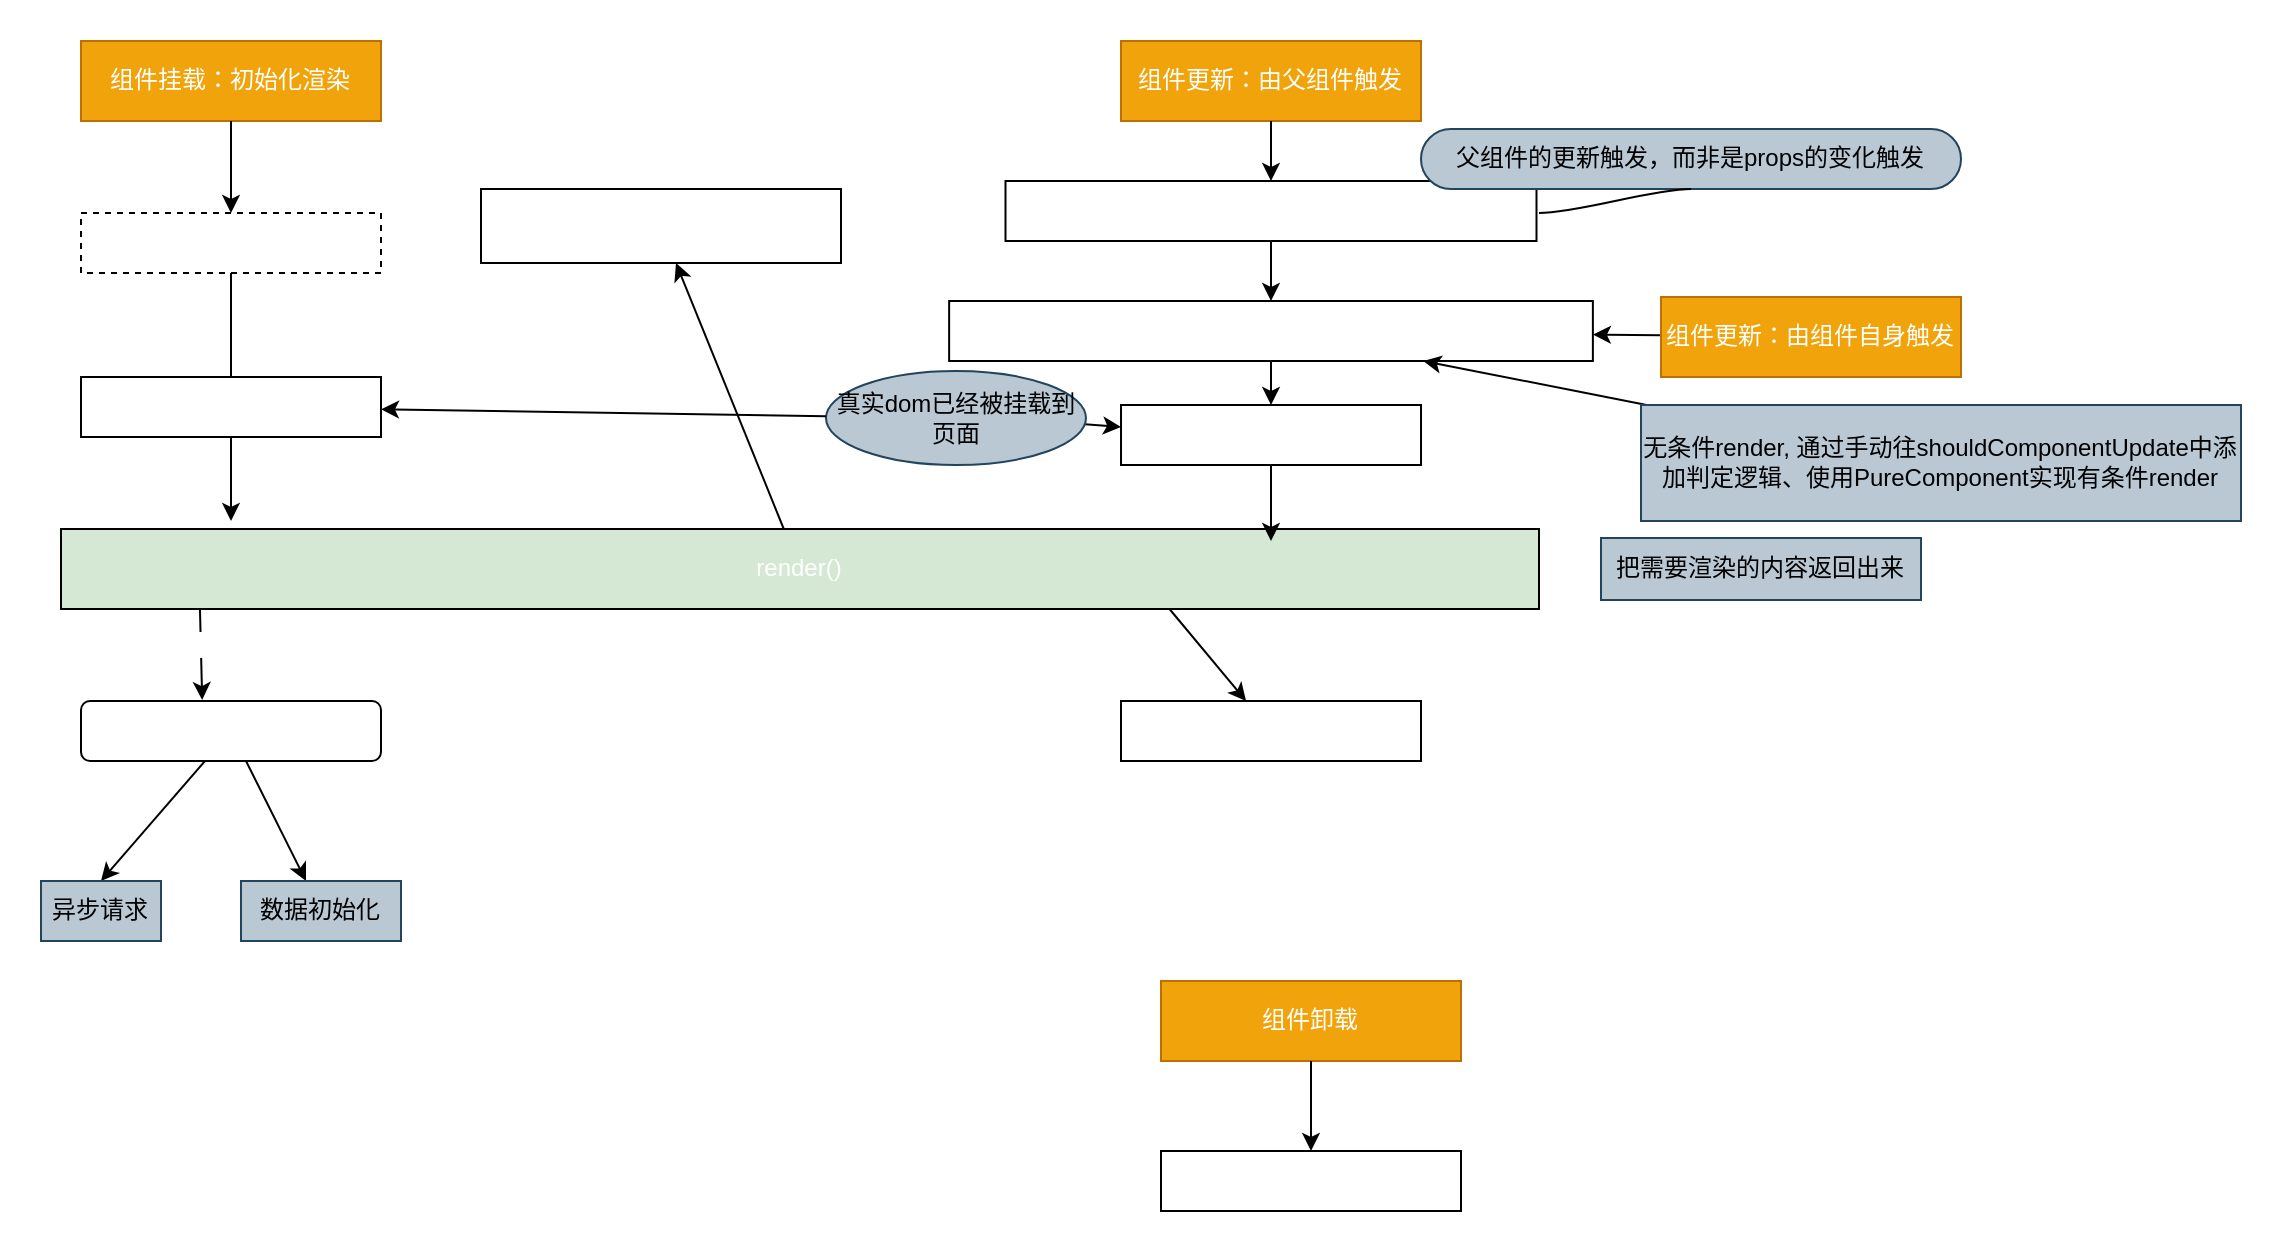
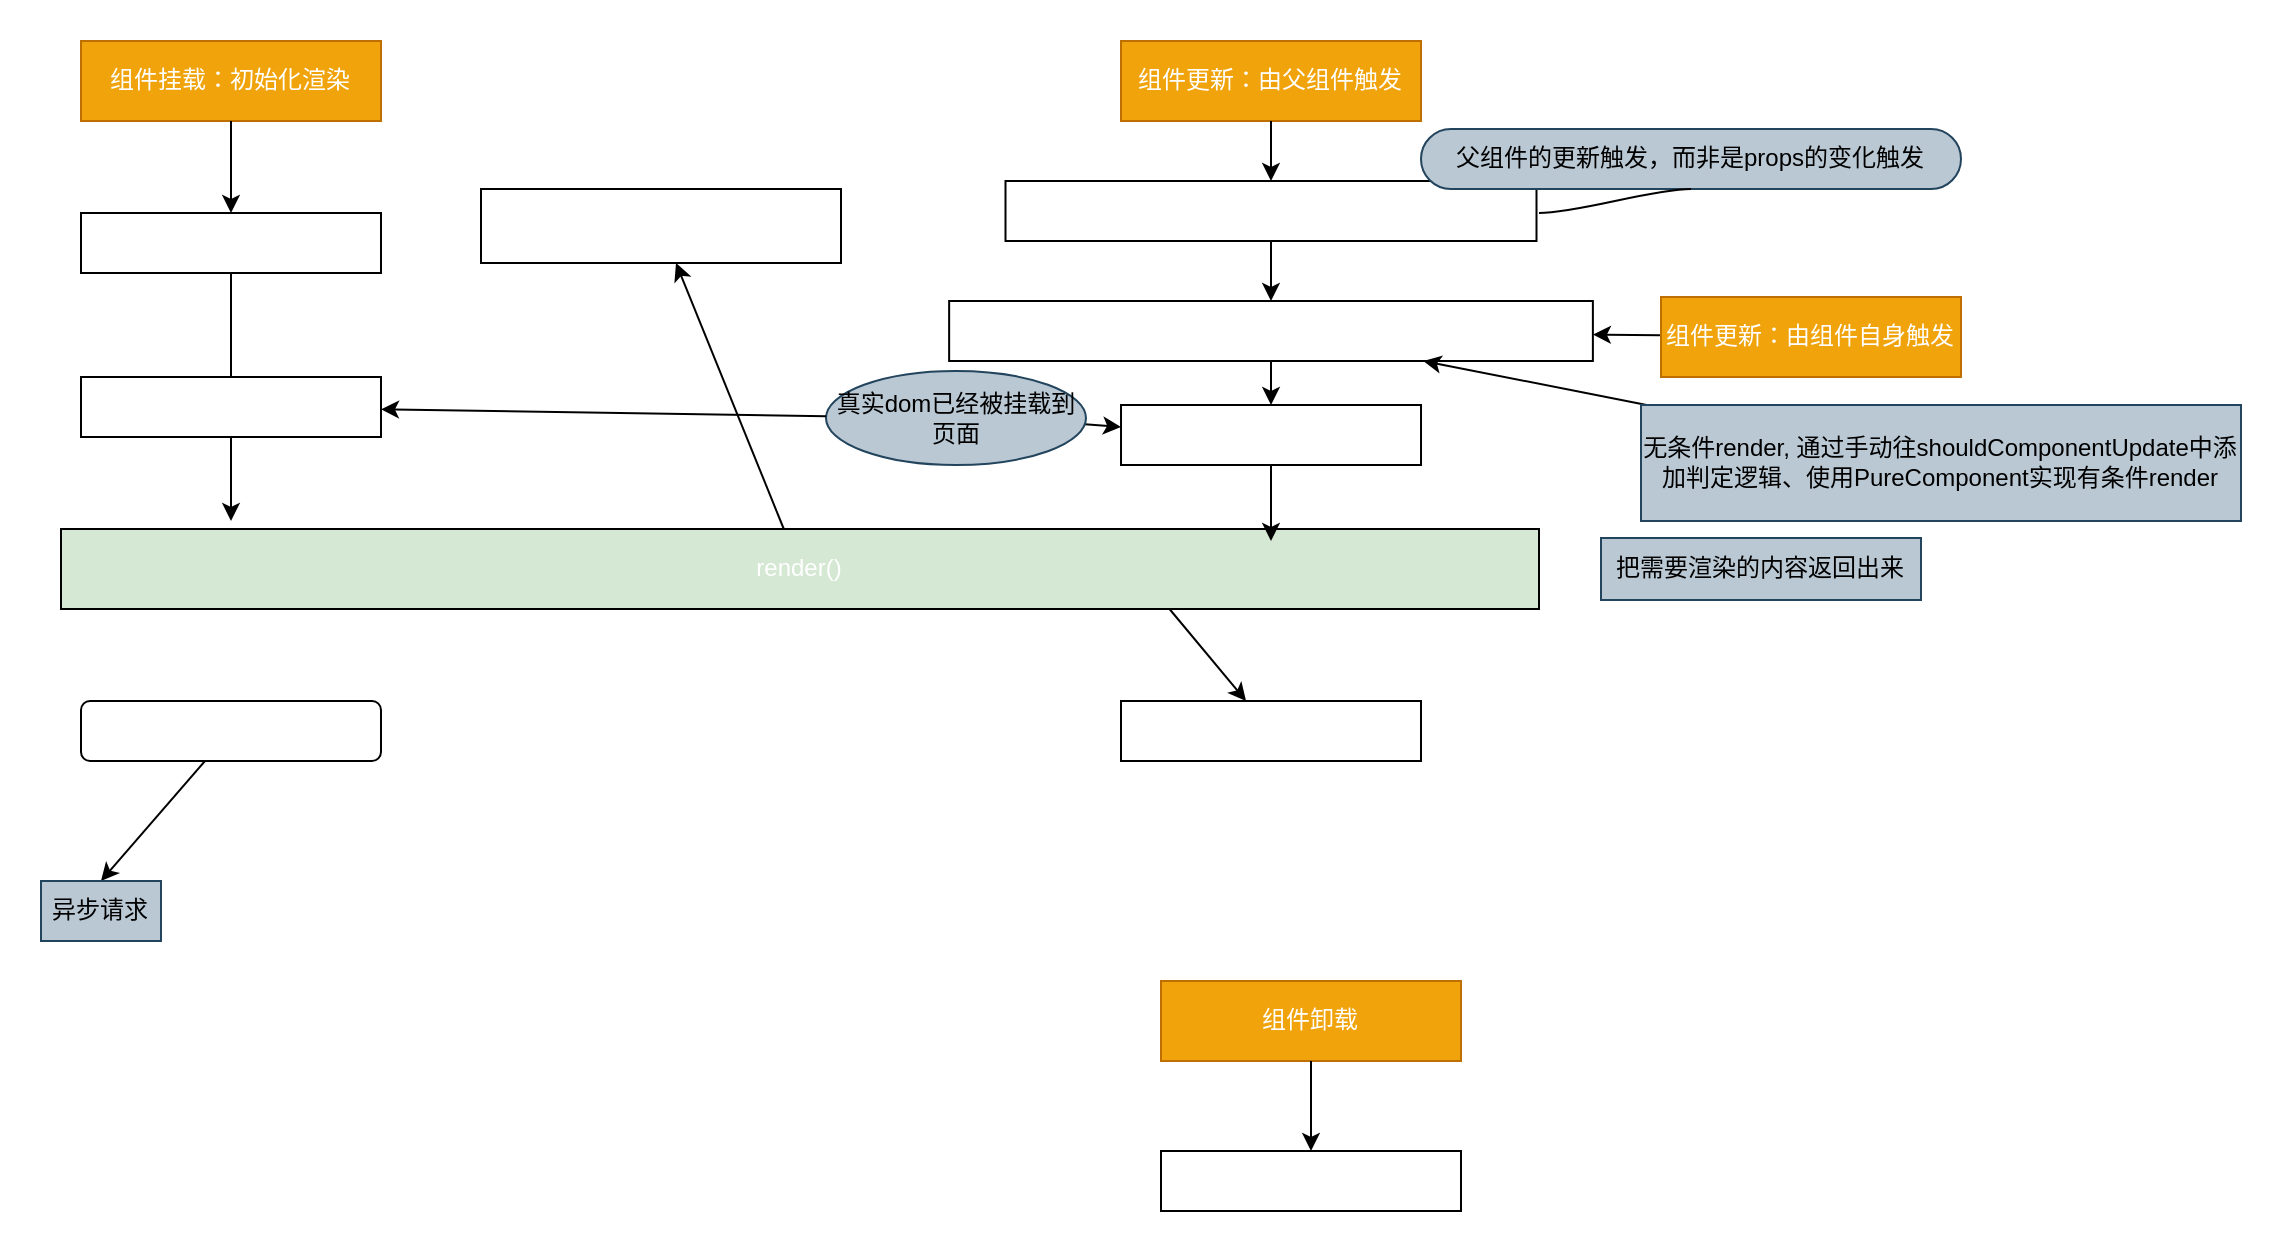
(231, 243) -> (231, 243)
(201, 671) -> none
(273, 815) -> none
(321, 911) -> none
